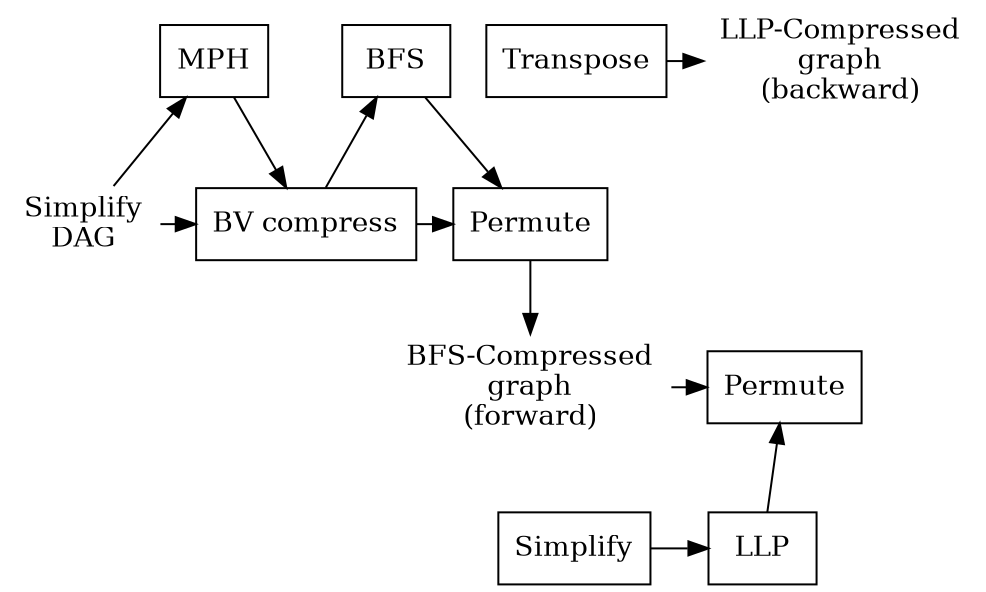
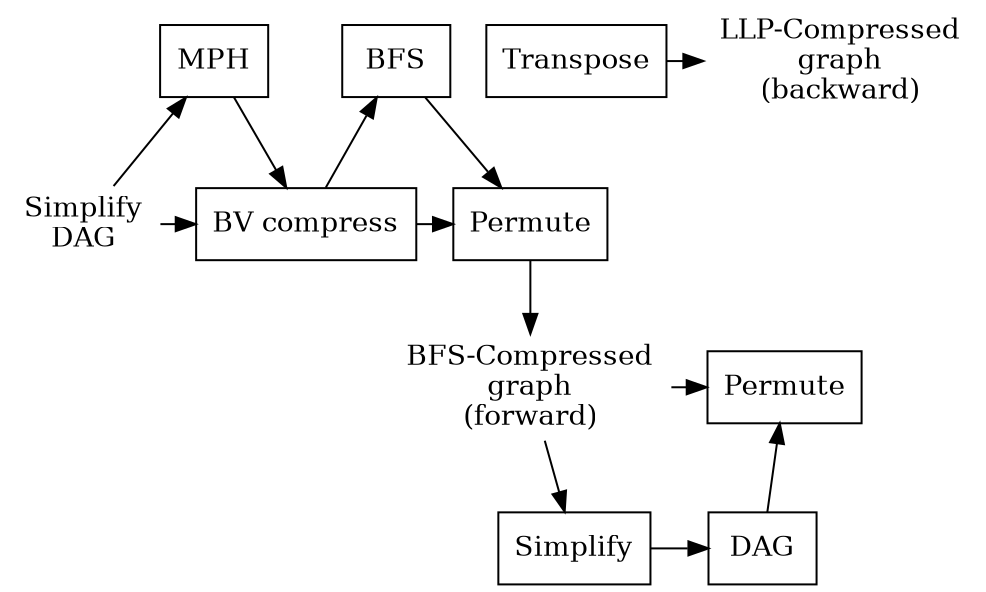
none -> (552, 467)
(763, 548) -> (763, 548)
